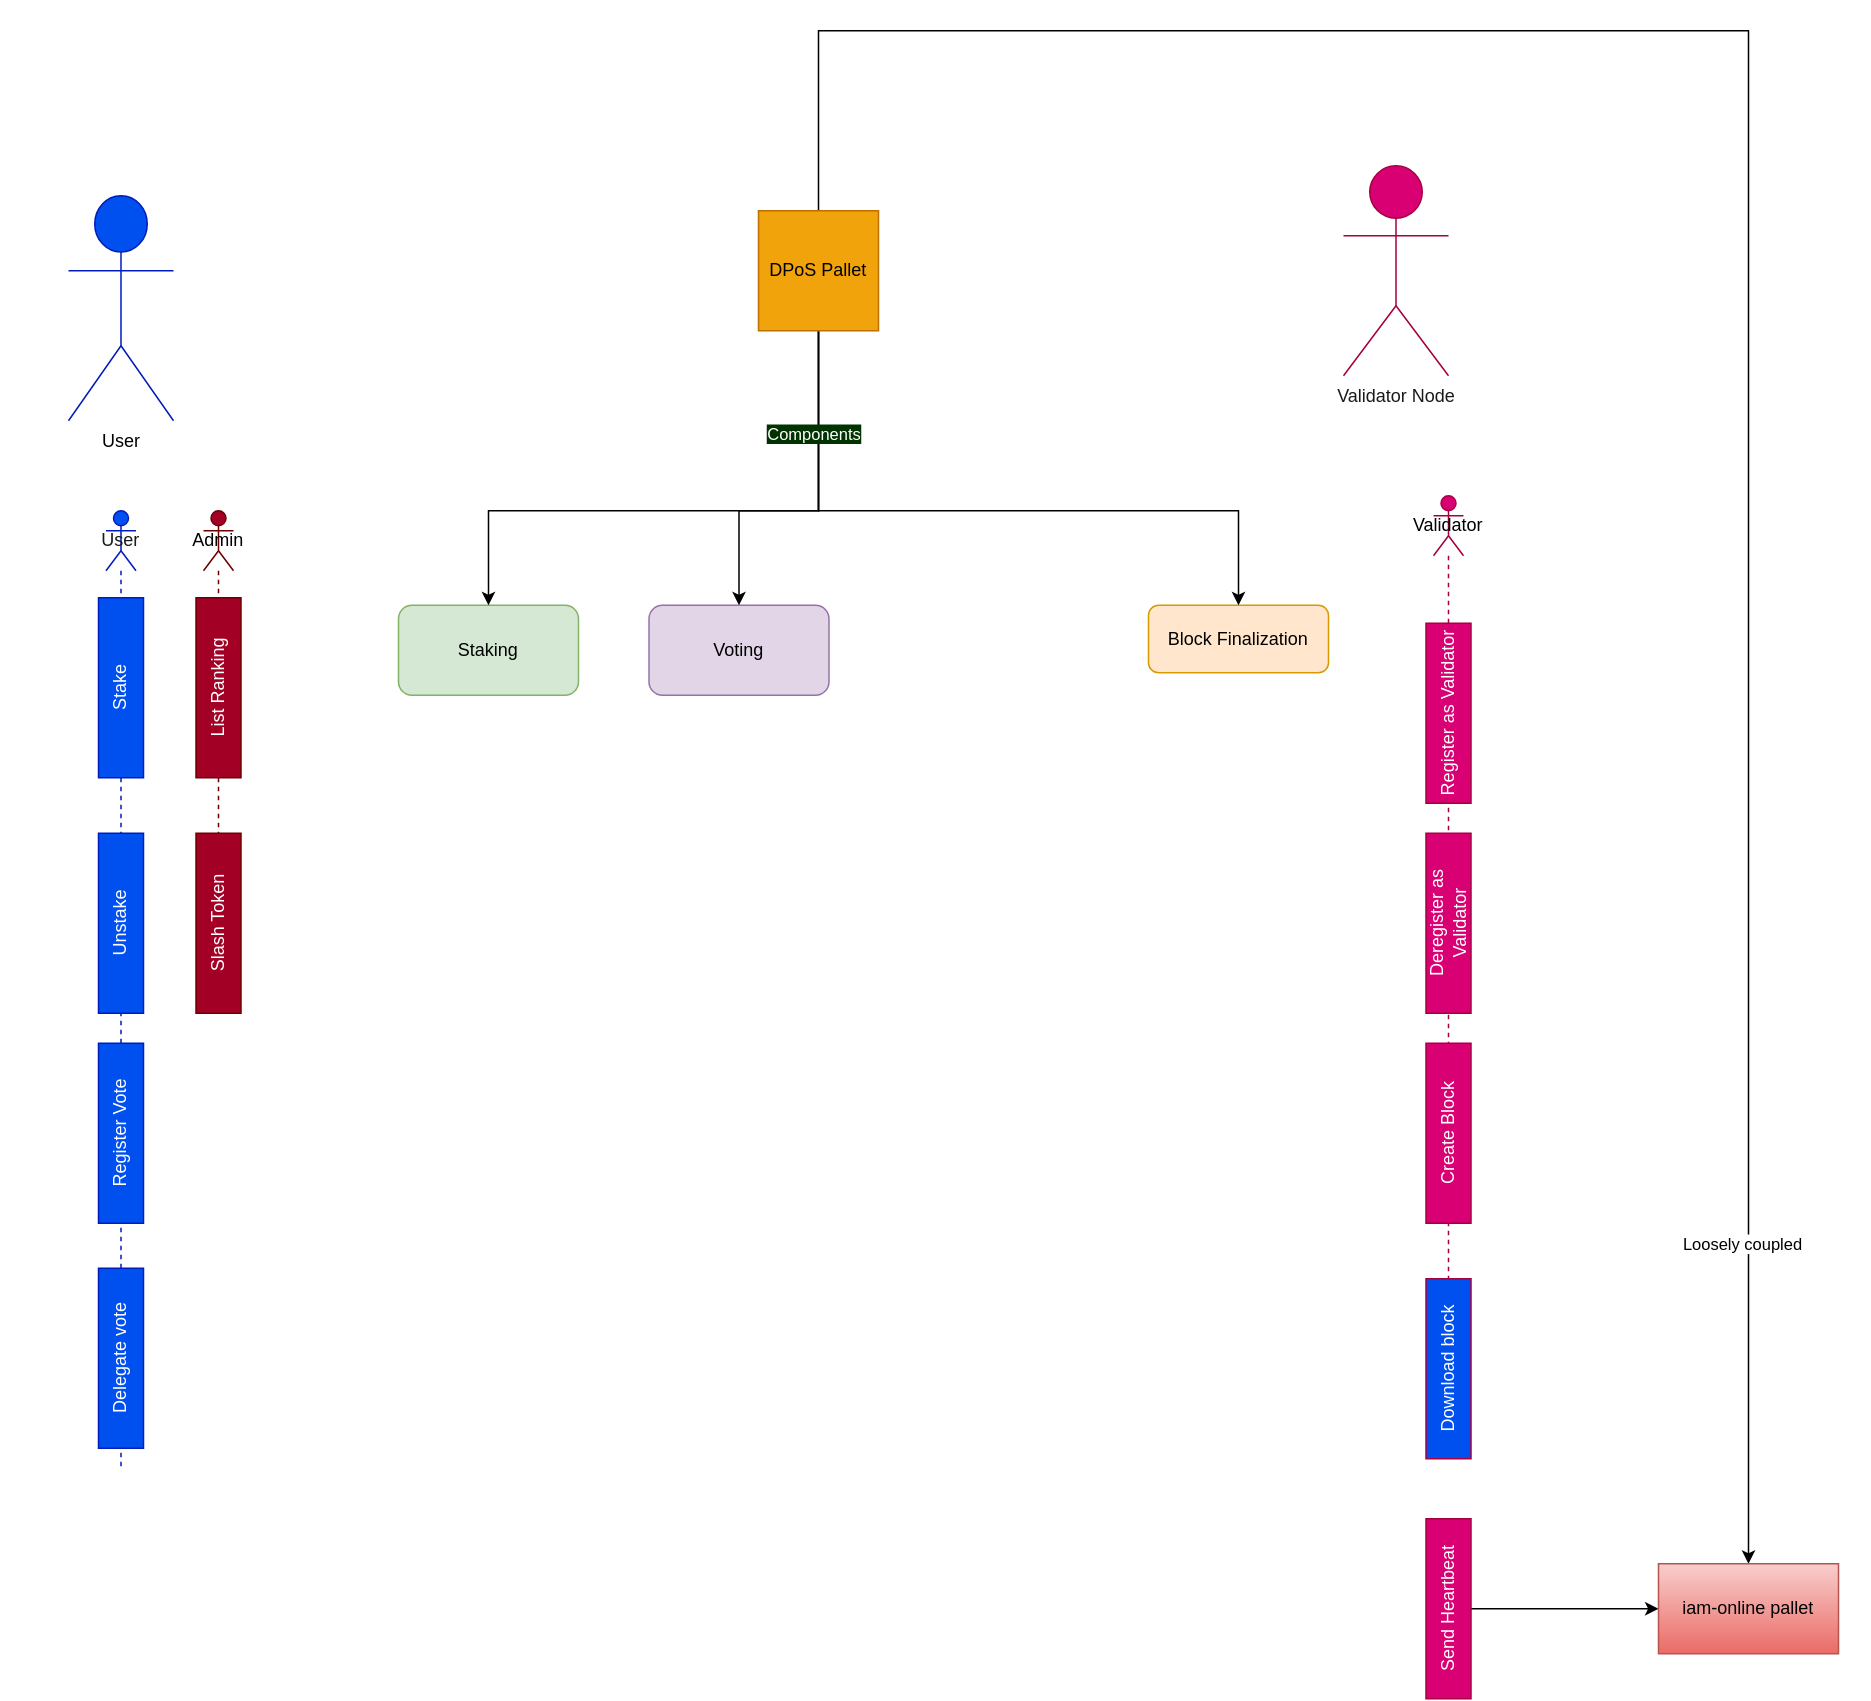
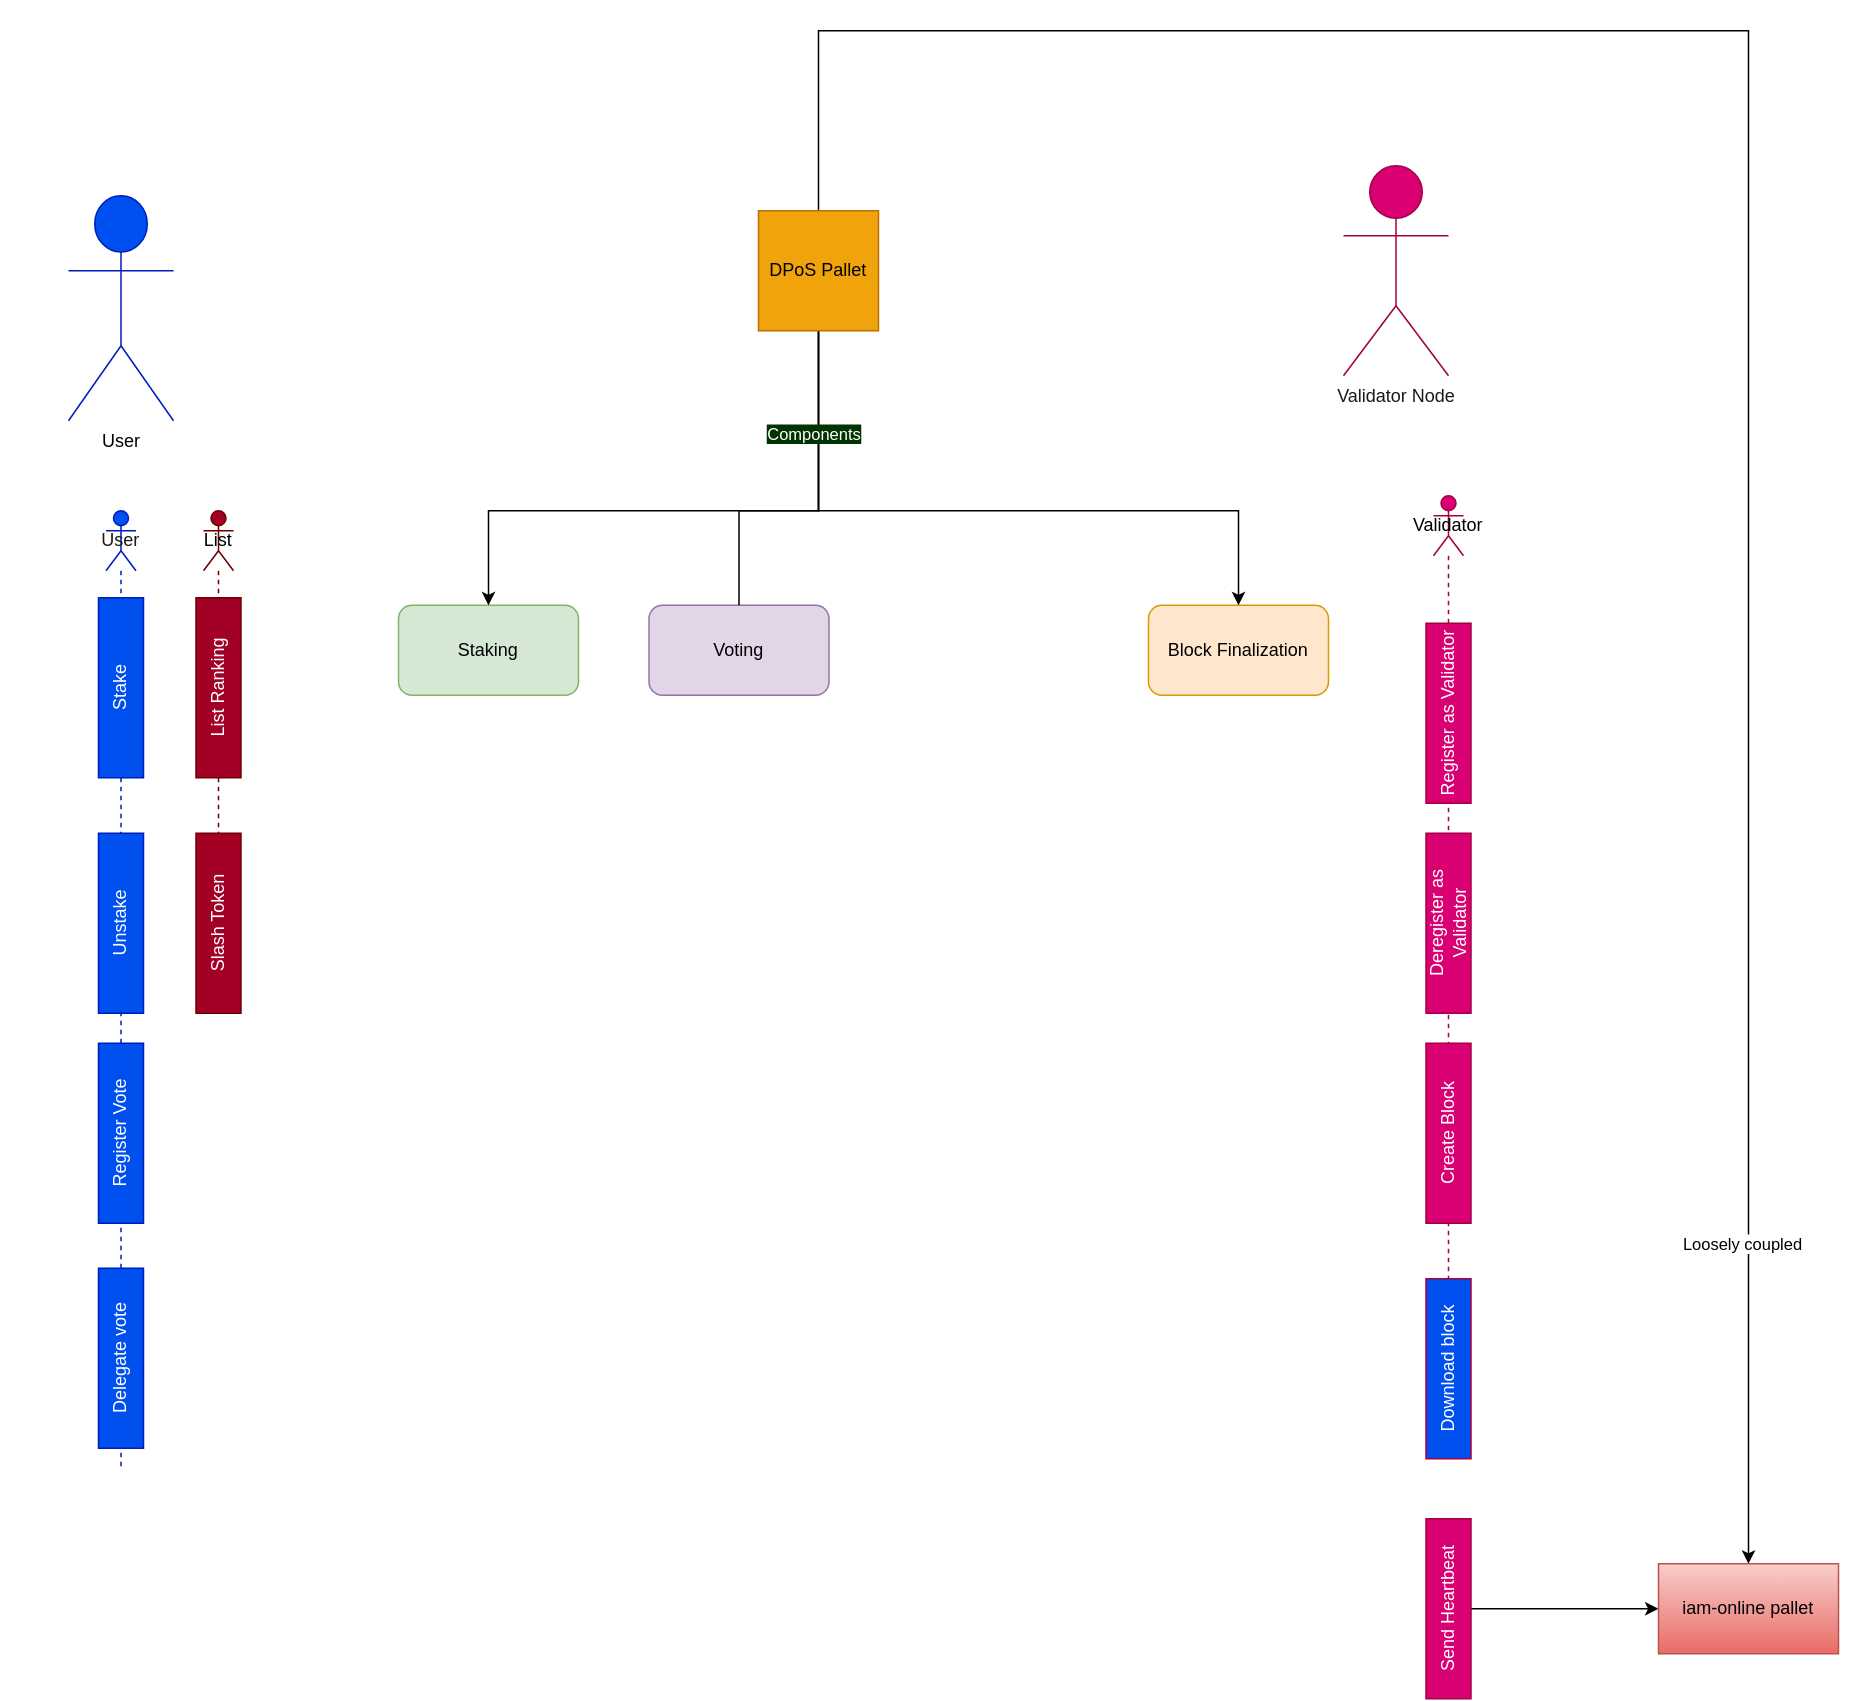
(218, 541) -> (218, 541)
(739, 594) -> (739, 597)
(1238, 639) -> (1238, 650)
